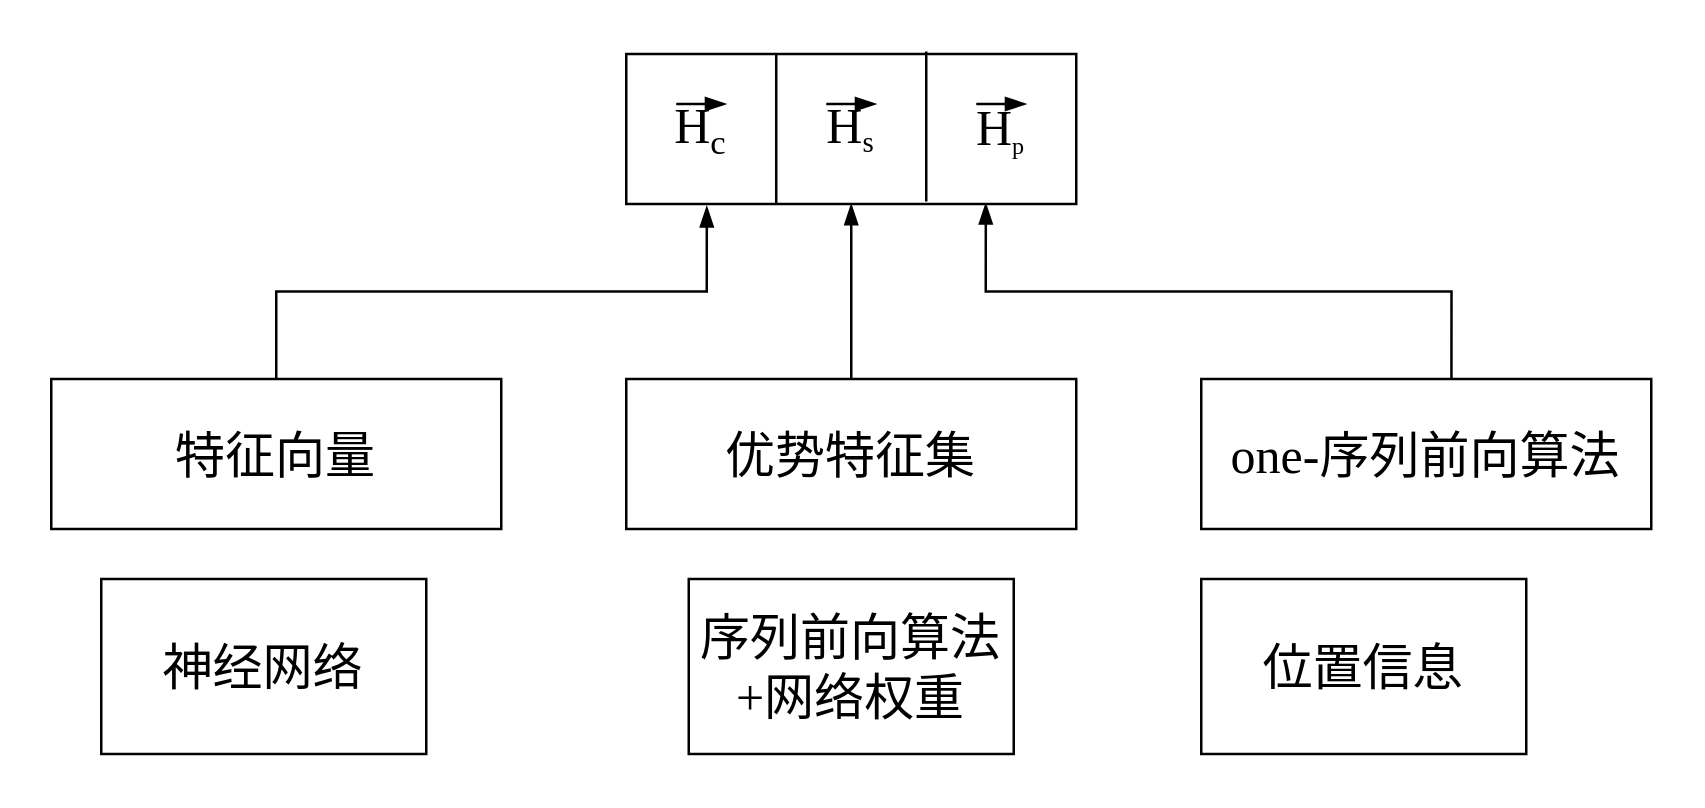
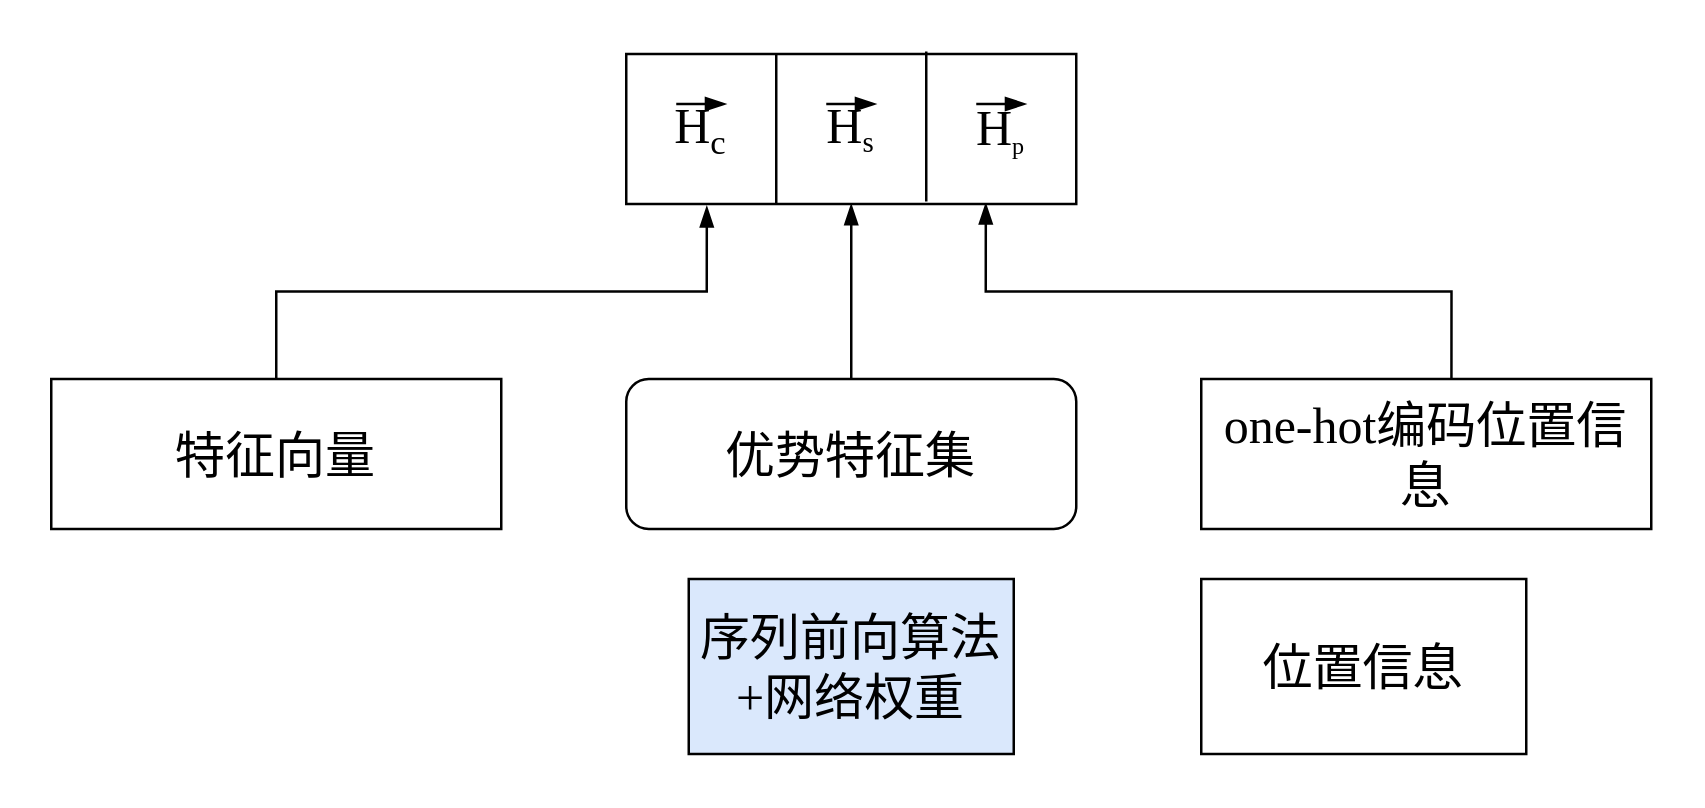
(851, 454) -> (851, 454)
(1426, 454) -> (1426, 454)
(264, 666) -> none
(851, 666) -> (851, 666)
